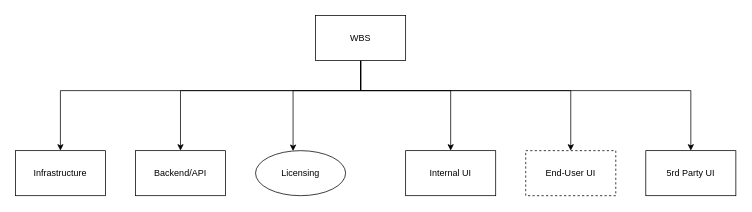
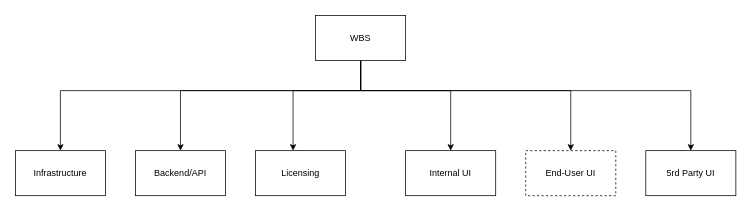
(300, 173) -> (300, 173)
